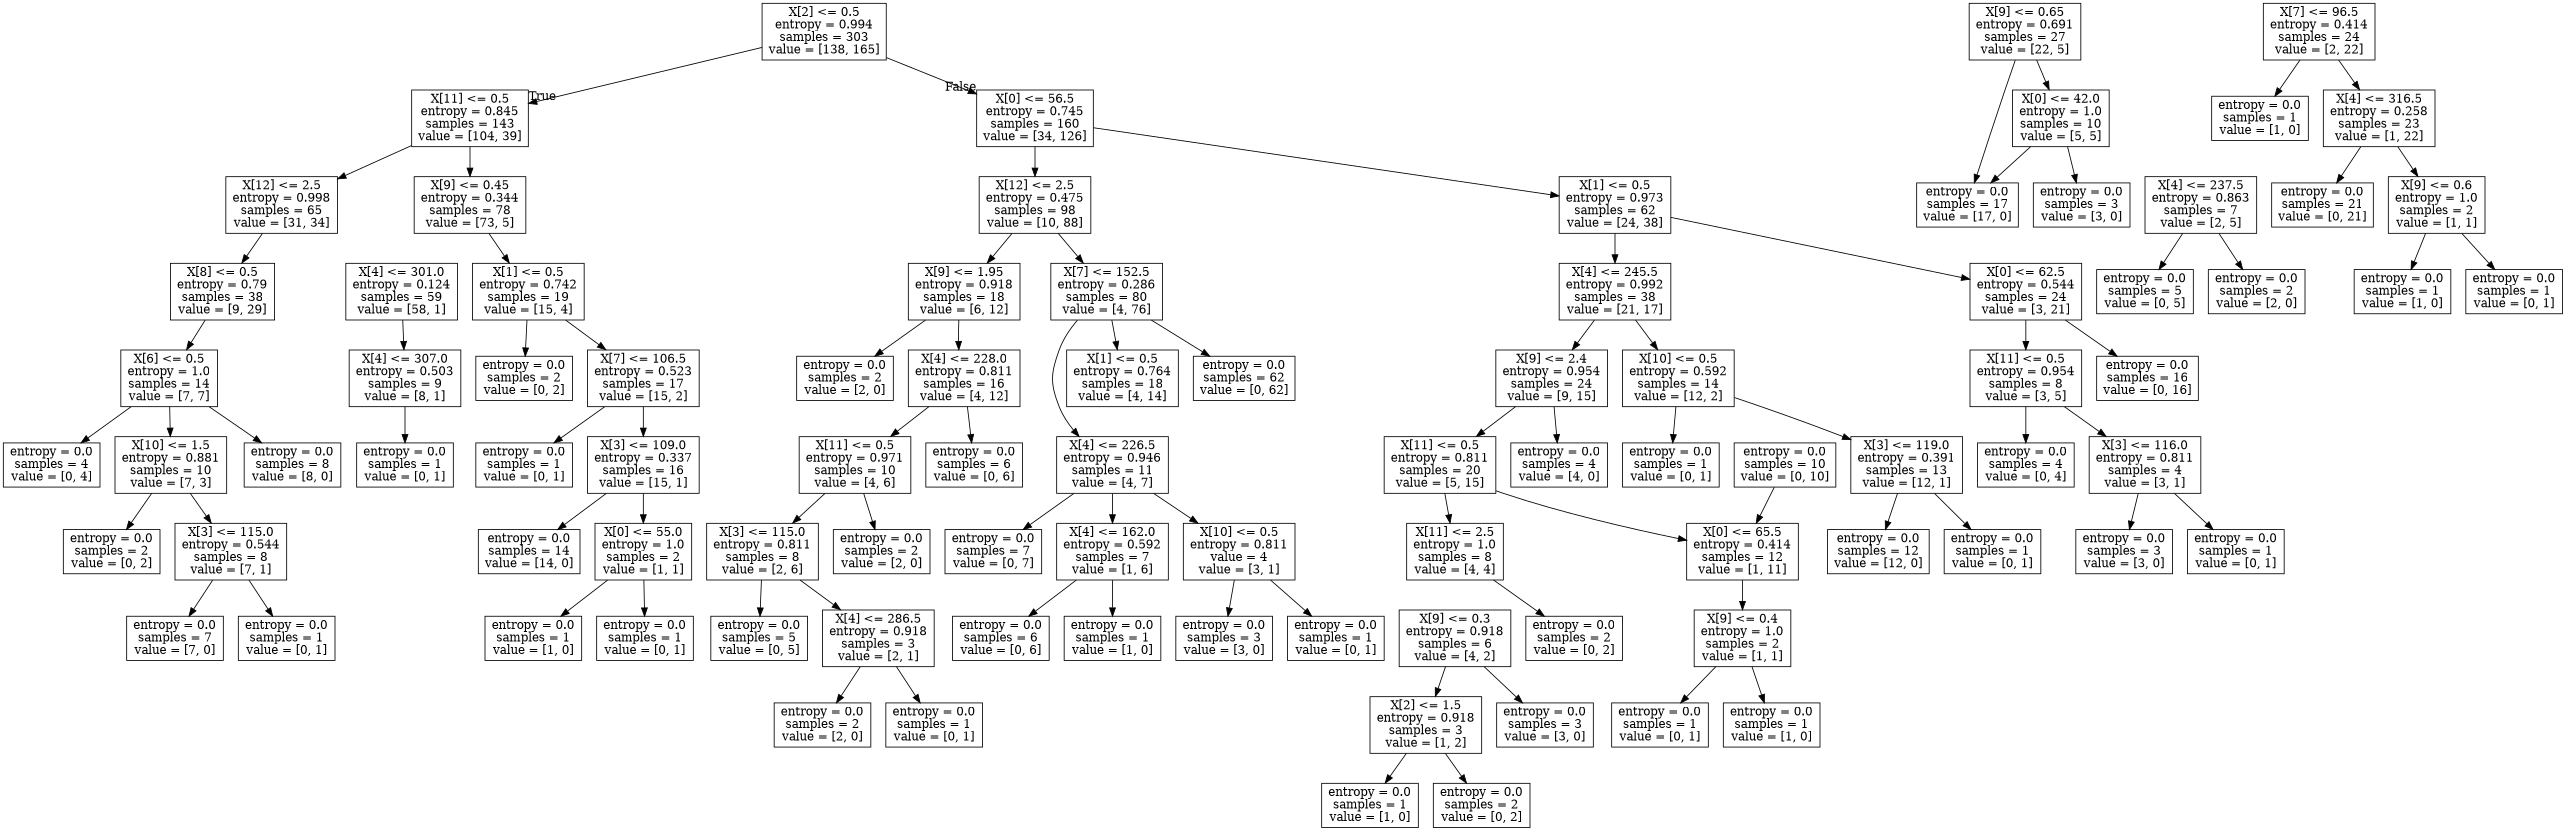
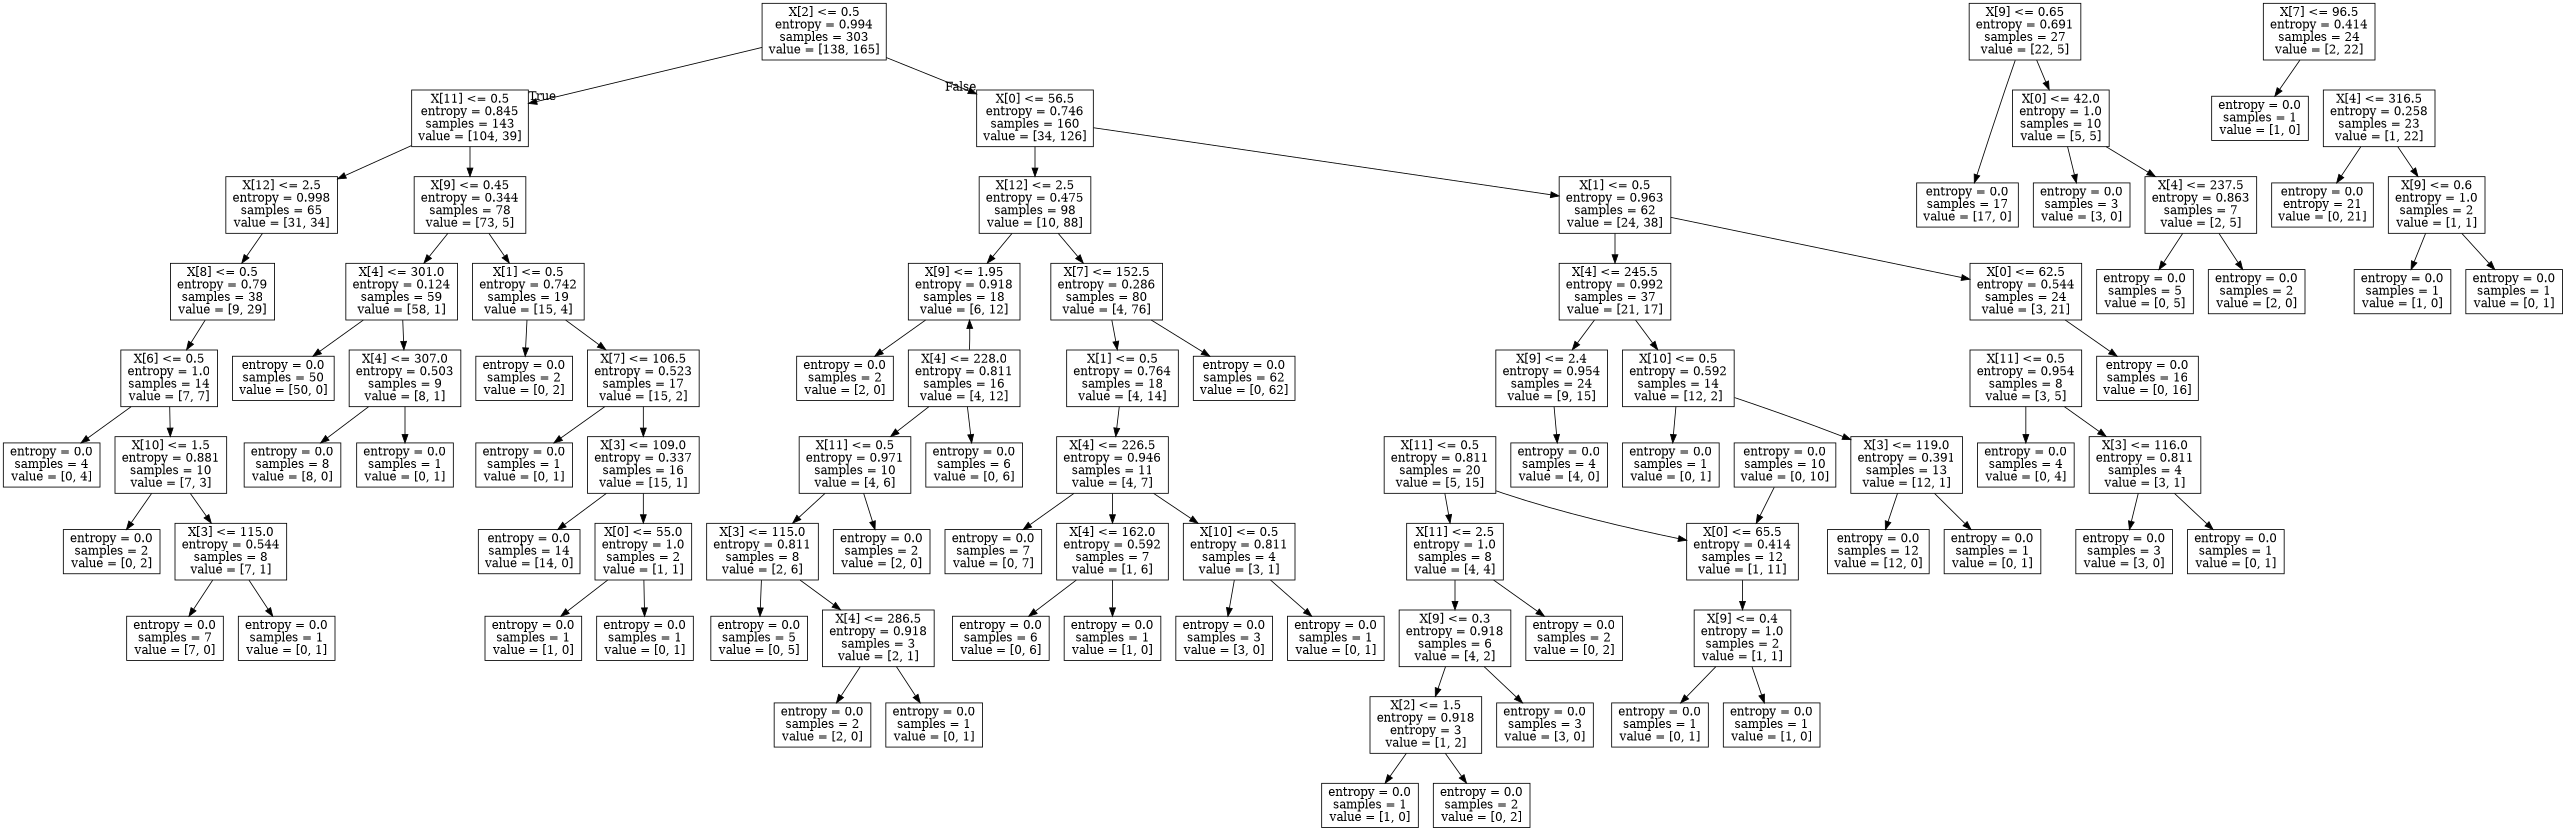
(2347, 72) -> none
(1035, 118) -> (1035, 118)
(2014, 162) -> (2127, 159)
(1615, 205) -> (1615, 205)
(2322, 205) -> (2322, 205)
none -> (439, 245)
(1615, 292) -> (1615, 292)
(959, 331) -> (970, 339)
(2026, 331) -> none
(1053, 375) -> (1118, 417)
none -> (283, 378)
(1499, 419) -> none
(232, 422) -> (348, 422)
(1239, 552) -> (1239, 552)
none -> (1455, 591)
(1426, 725) -> (1426, 725)
